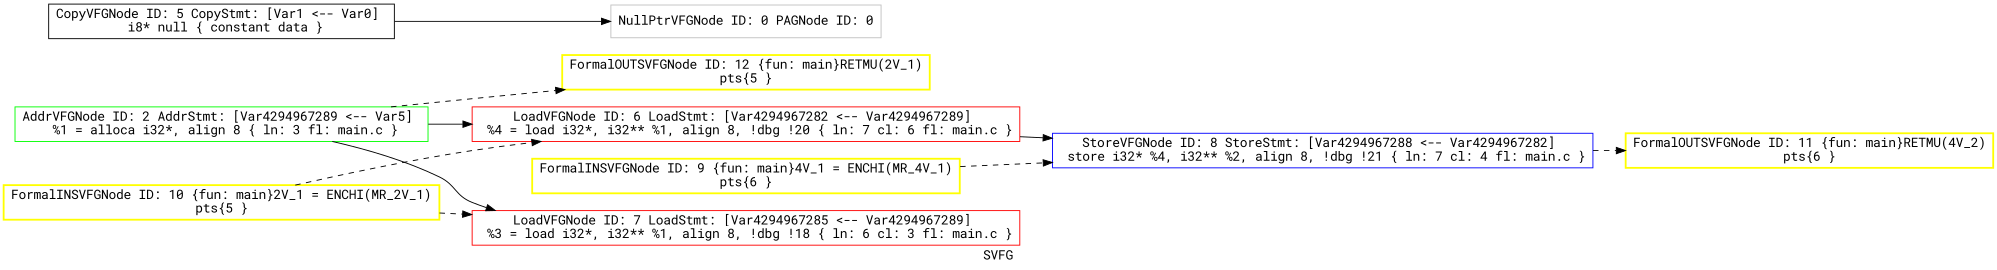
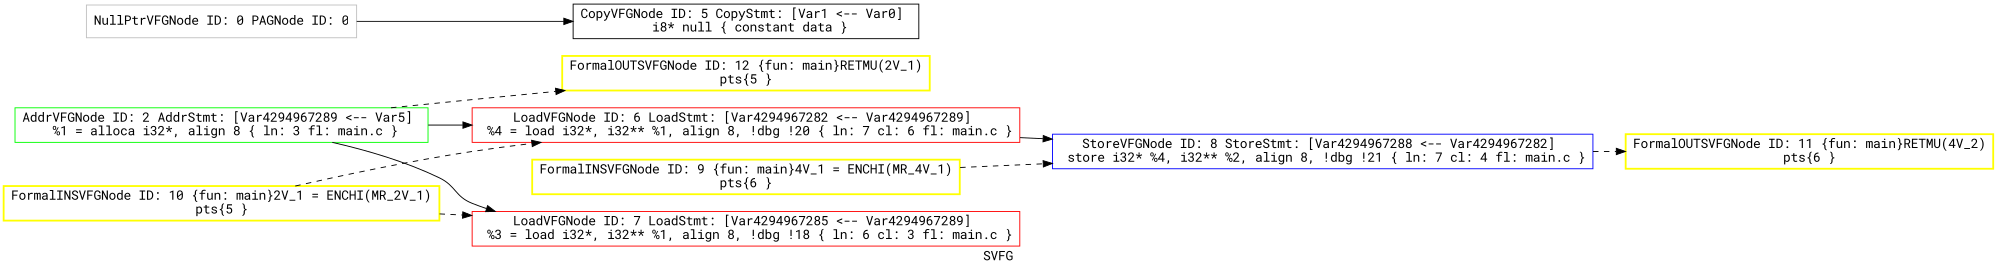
(498, 21) -> (460, 21)
